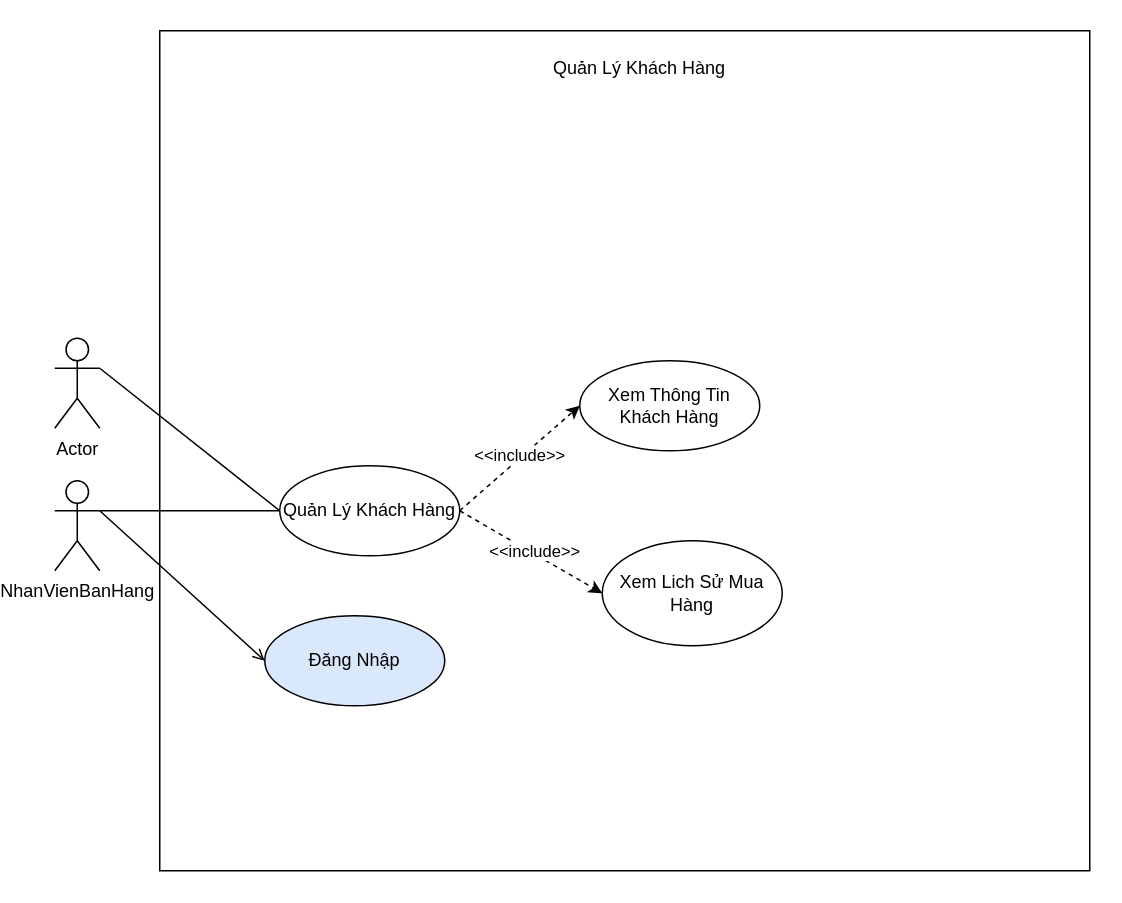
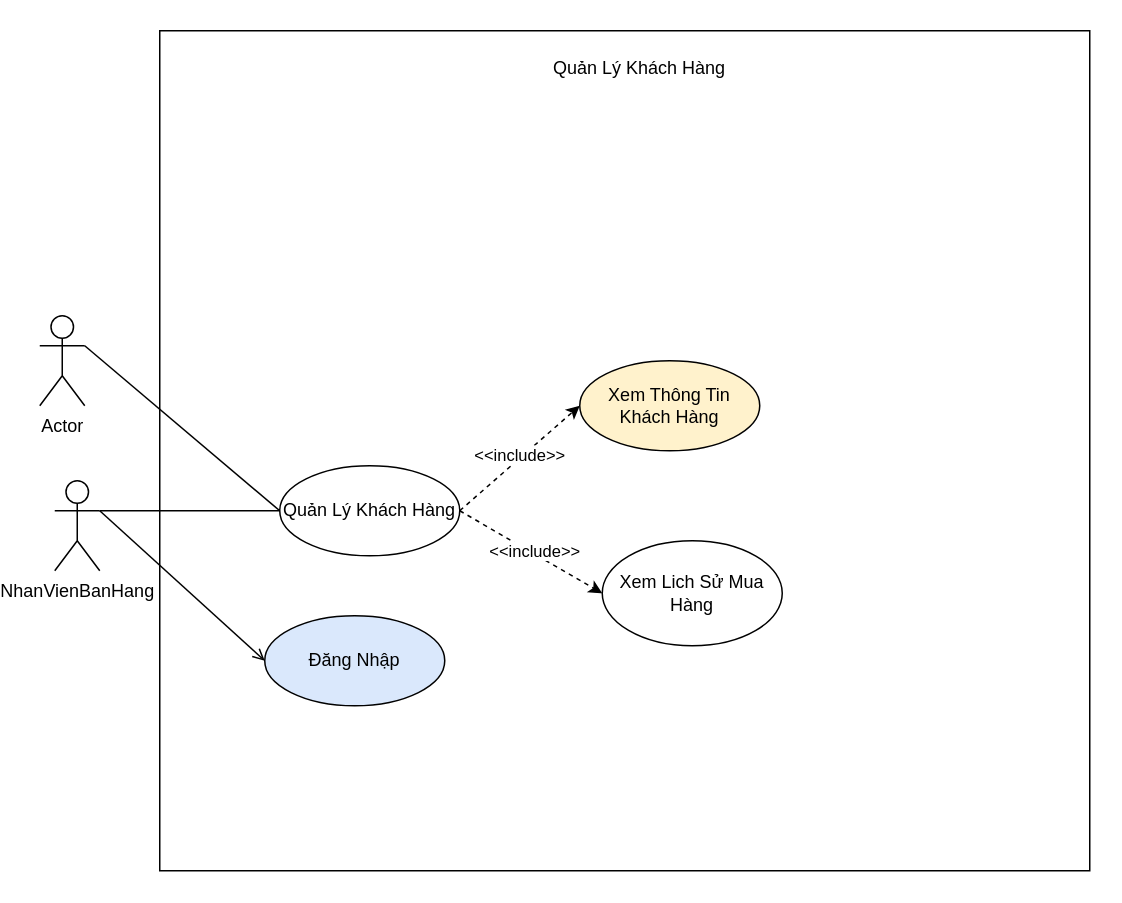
(77, 383) -> (62, 361)
(670, 406) -> (670, 406)
